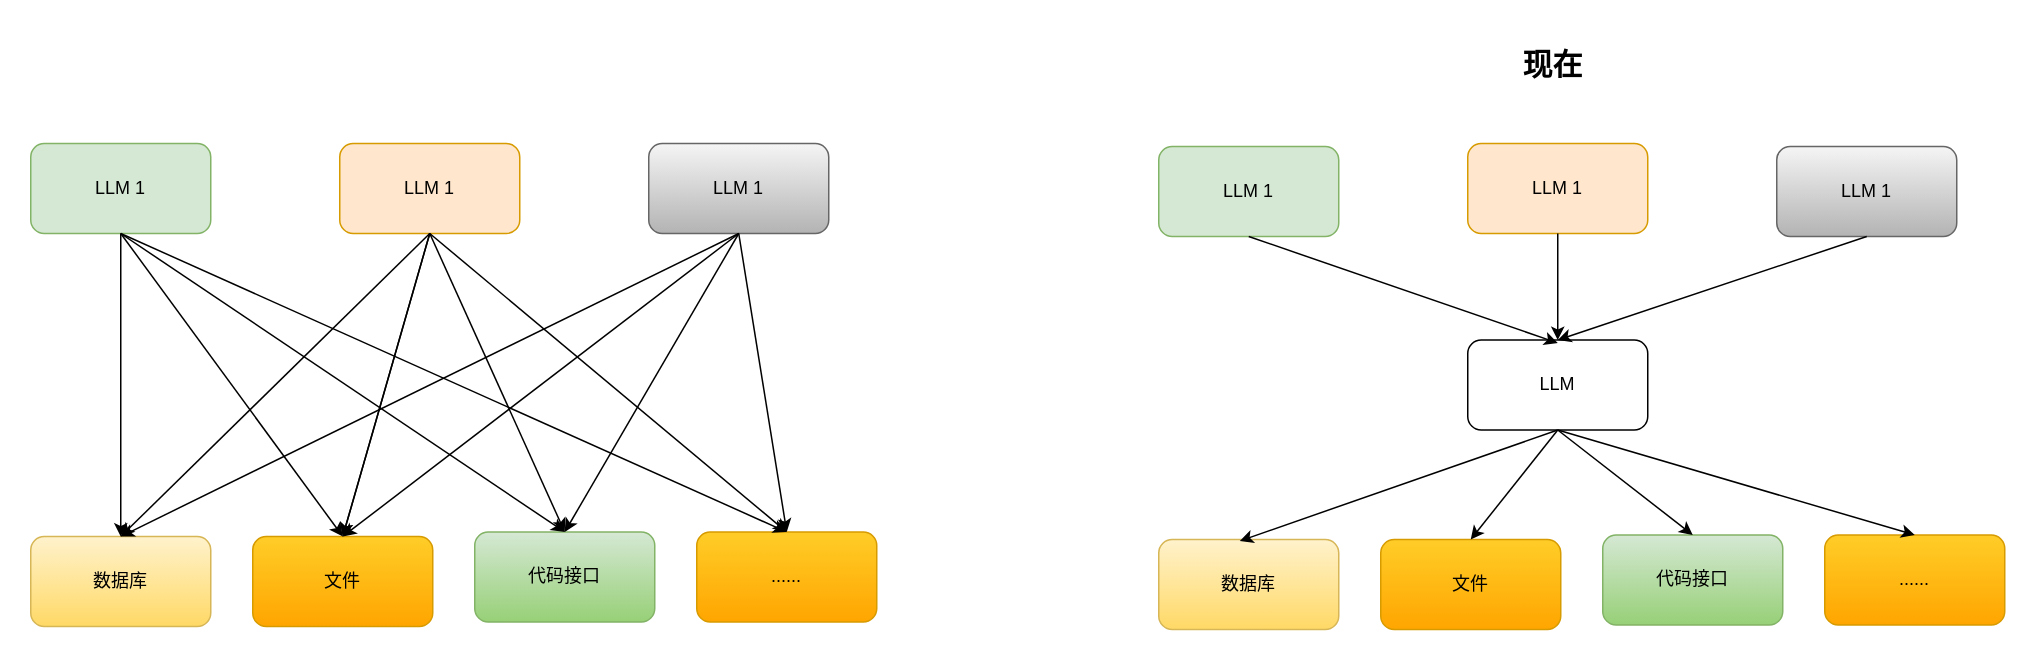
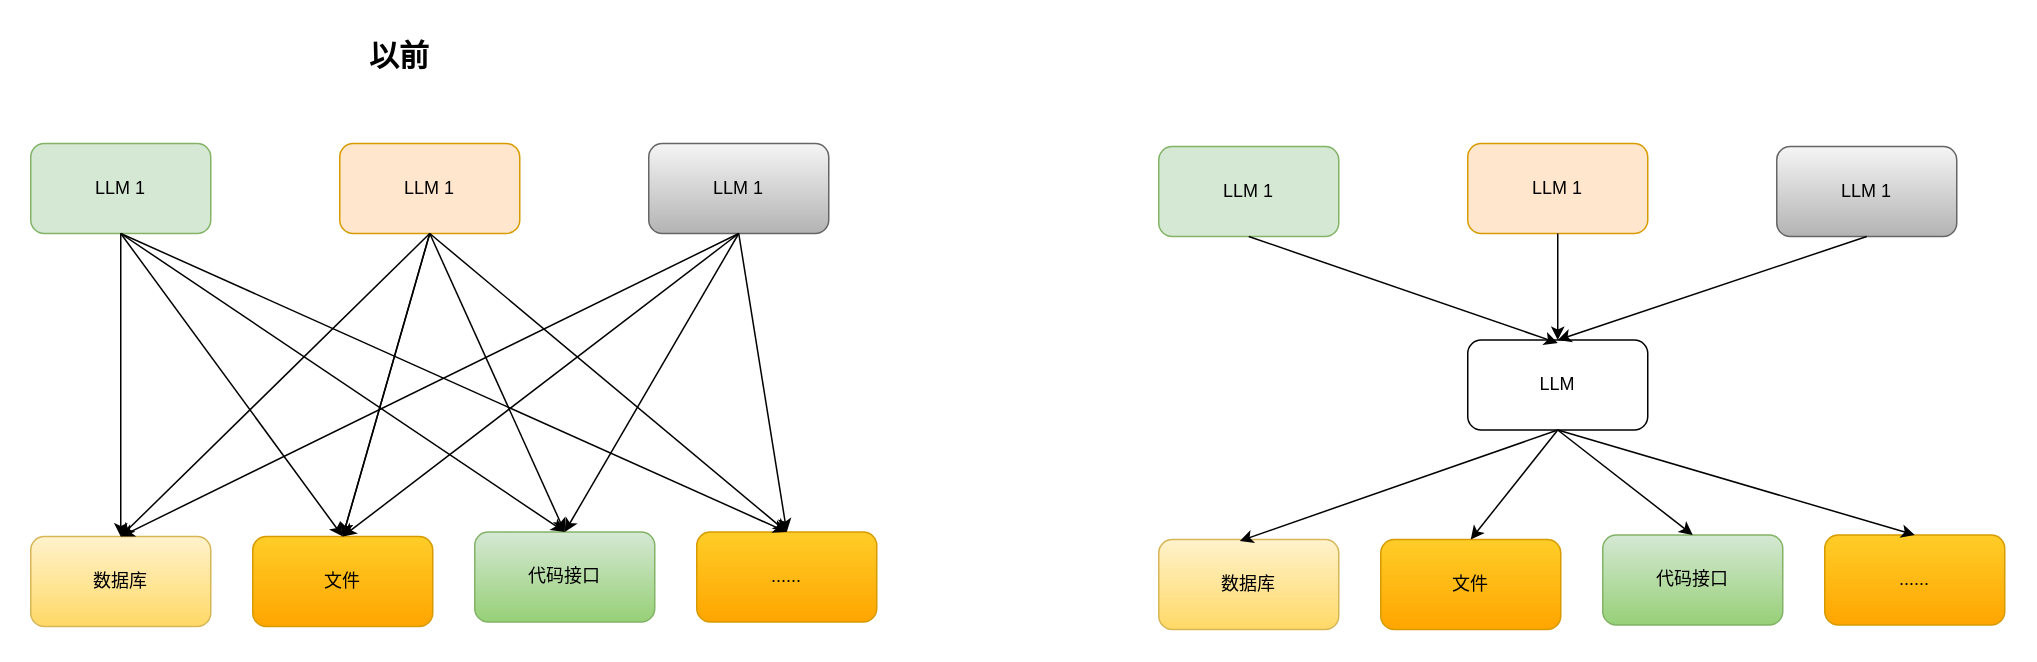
none -> (400, 54)
(1553, 63) -> none
